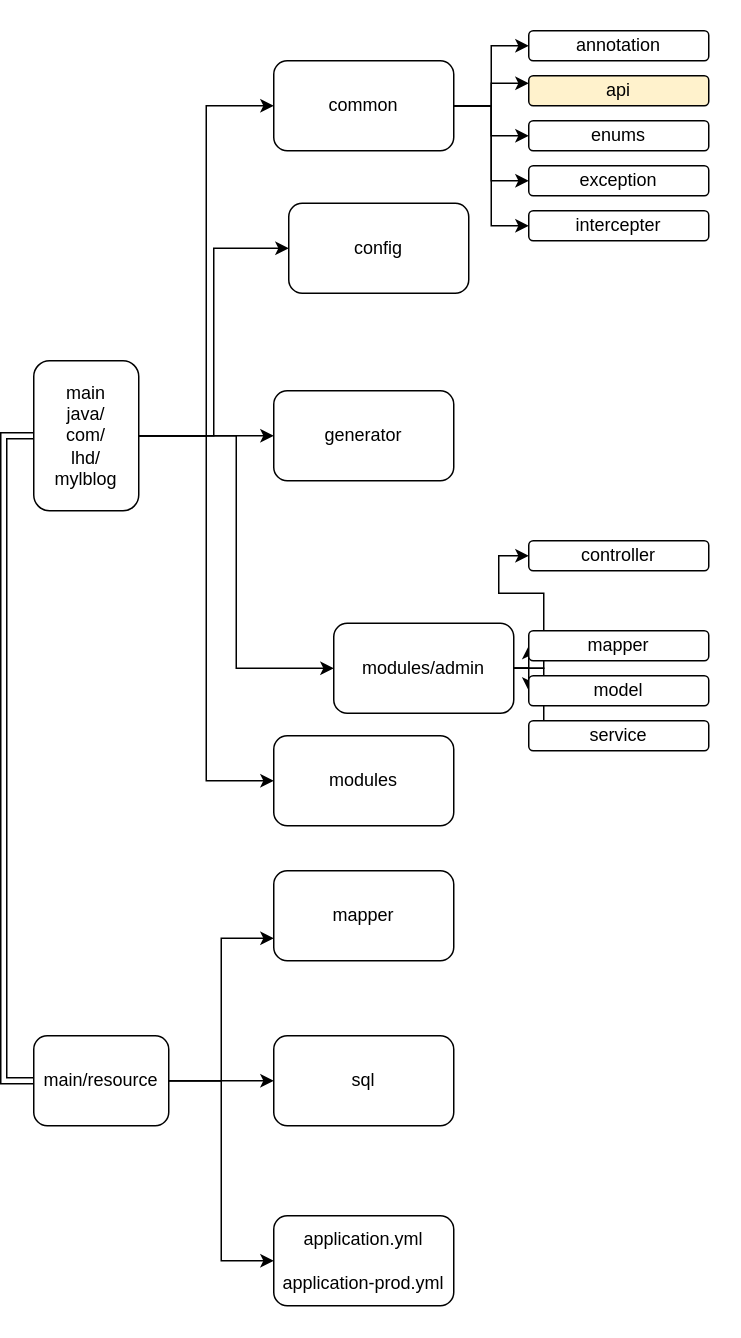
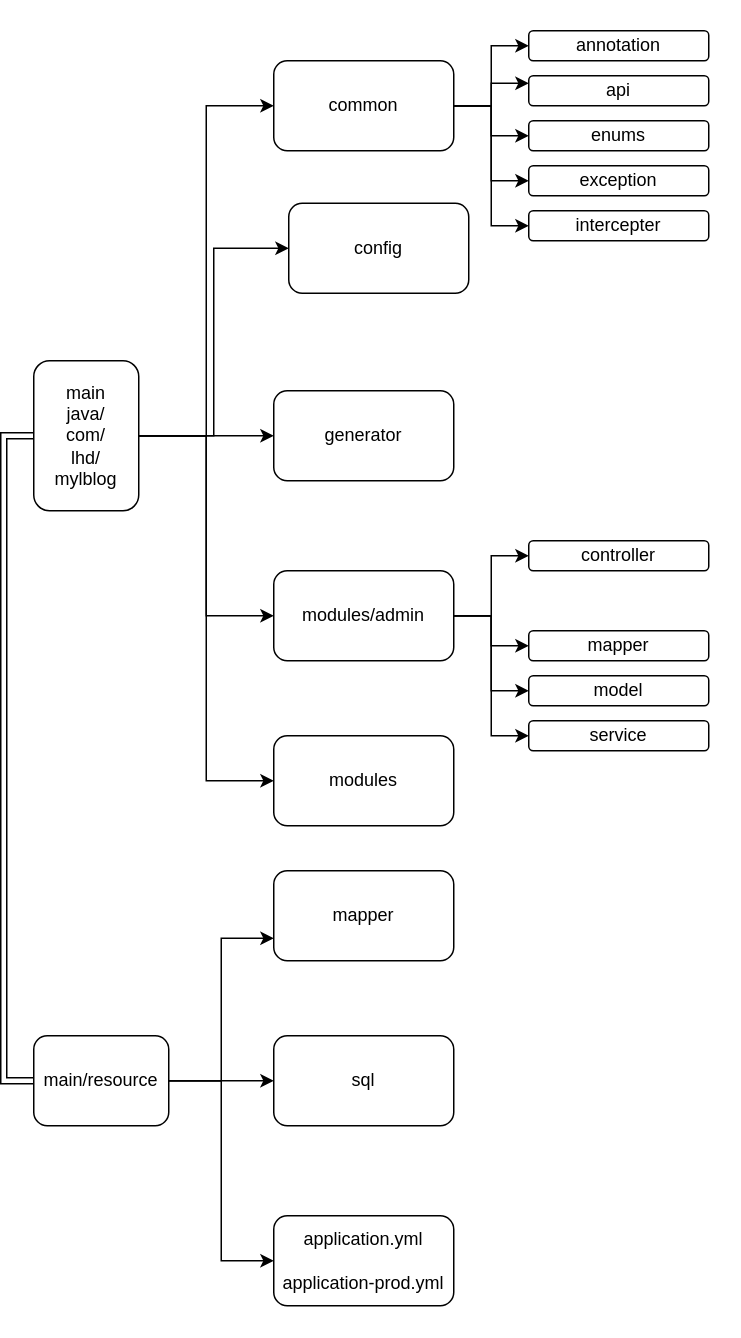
(619, 91) -> (619, 91)
(424, 668) -> (364, 616)
